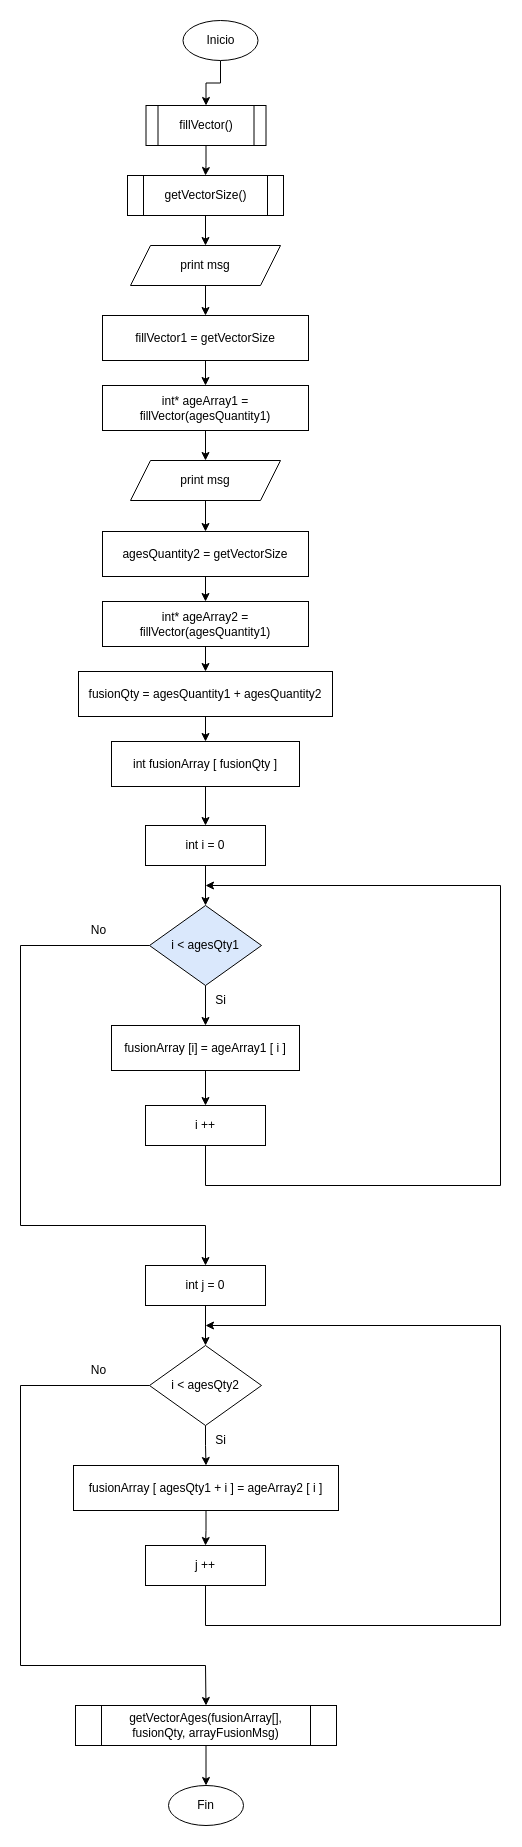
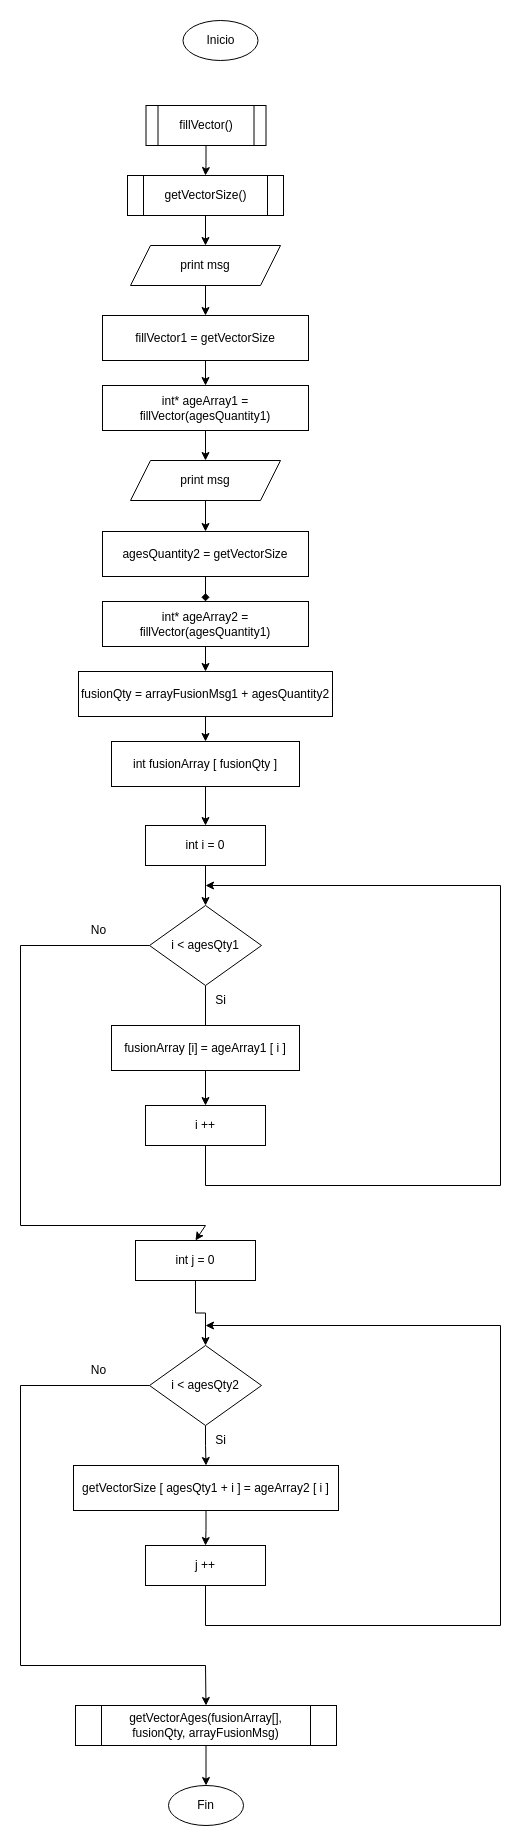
(216, 83) -> none
(206, 593) -> (206, 592)
(206, 695) -> (206, 695)
(206, 946) -> (206, 946)
(206, 1017) -> (206, 1020)
(206, 1286) -> (196, 1261)
(206, 1489) -> (206, 1489)
